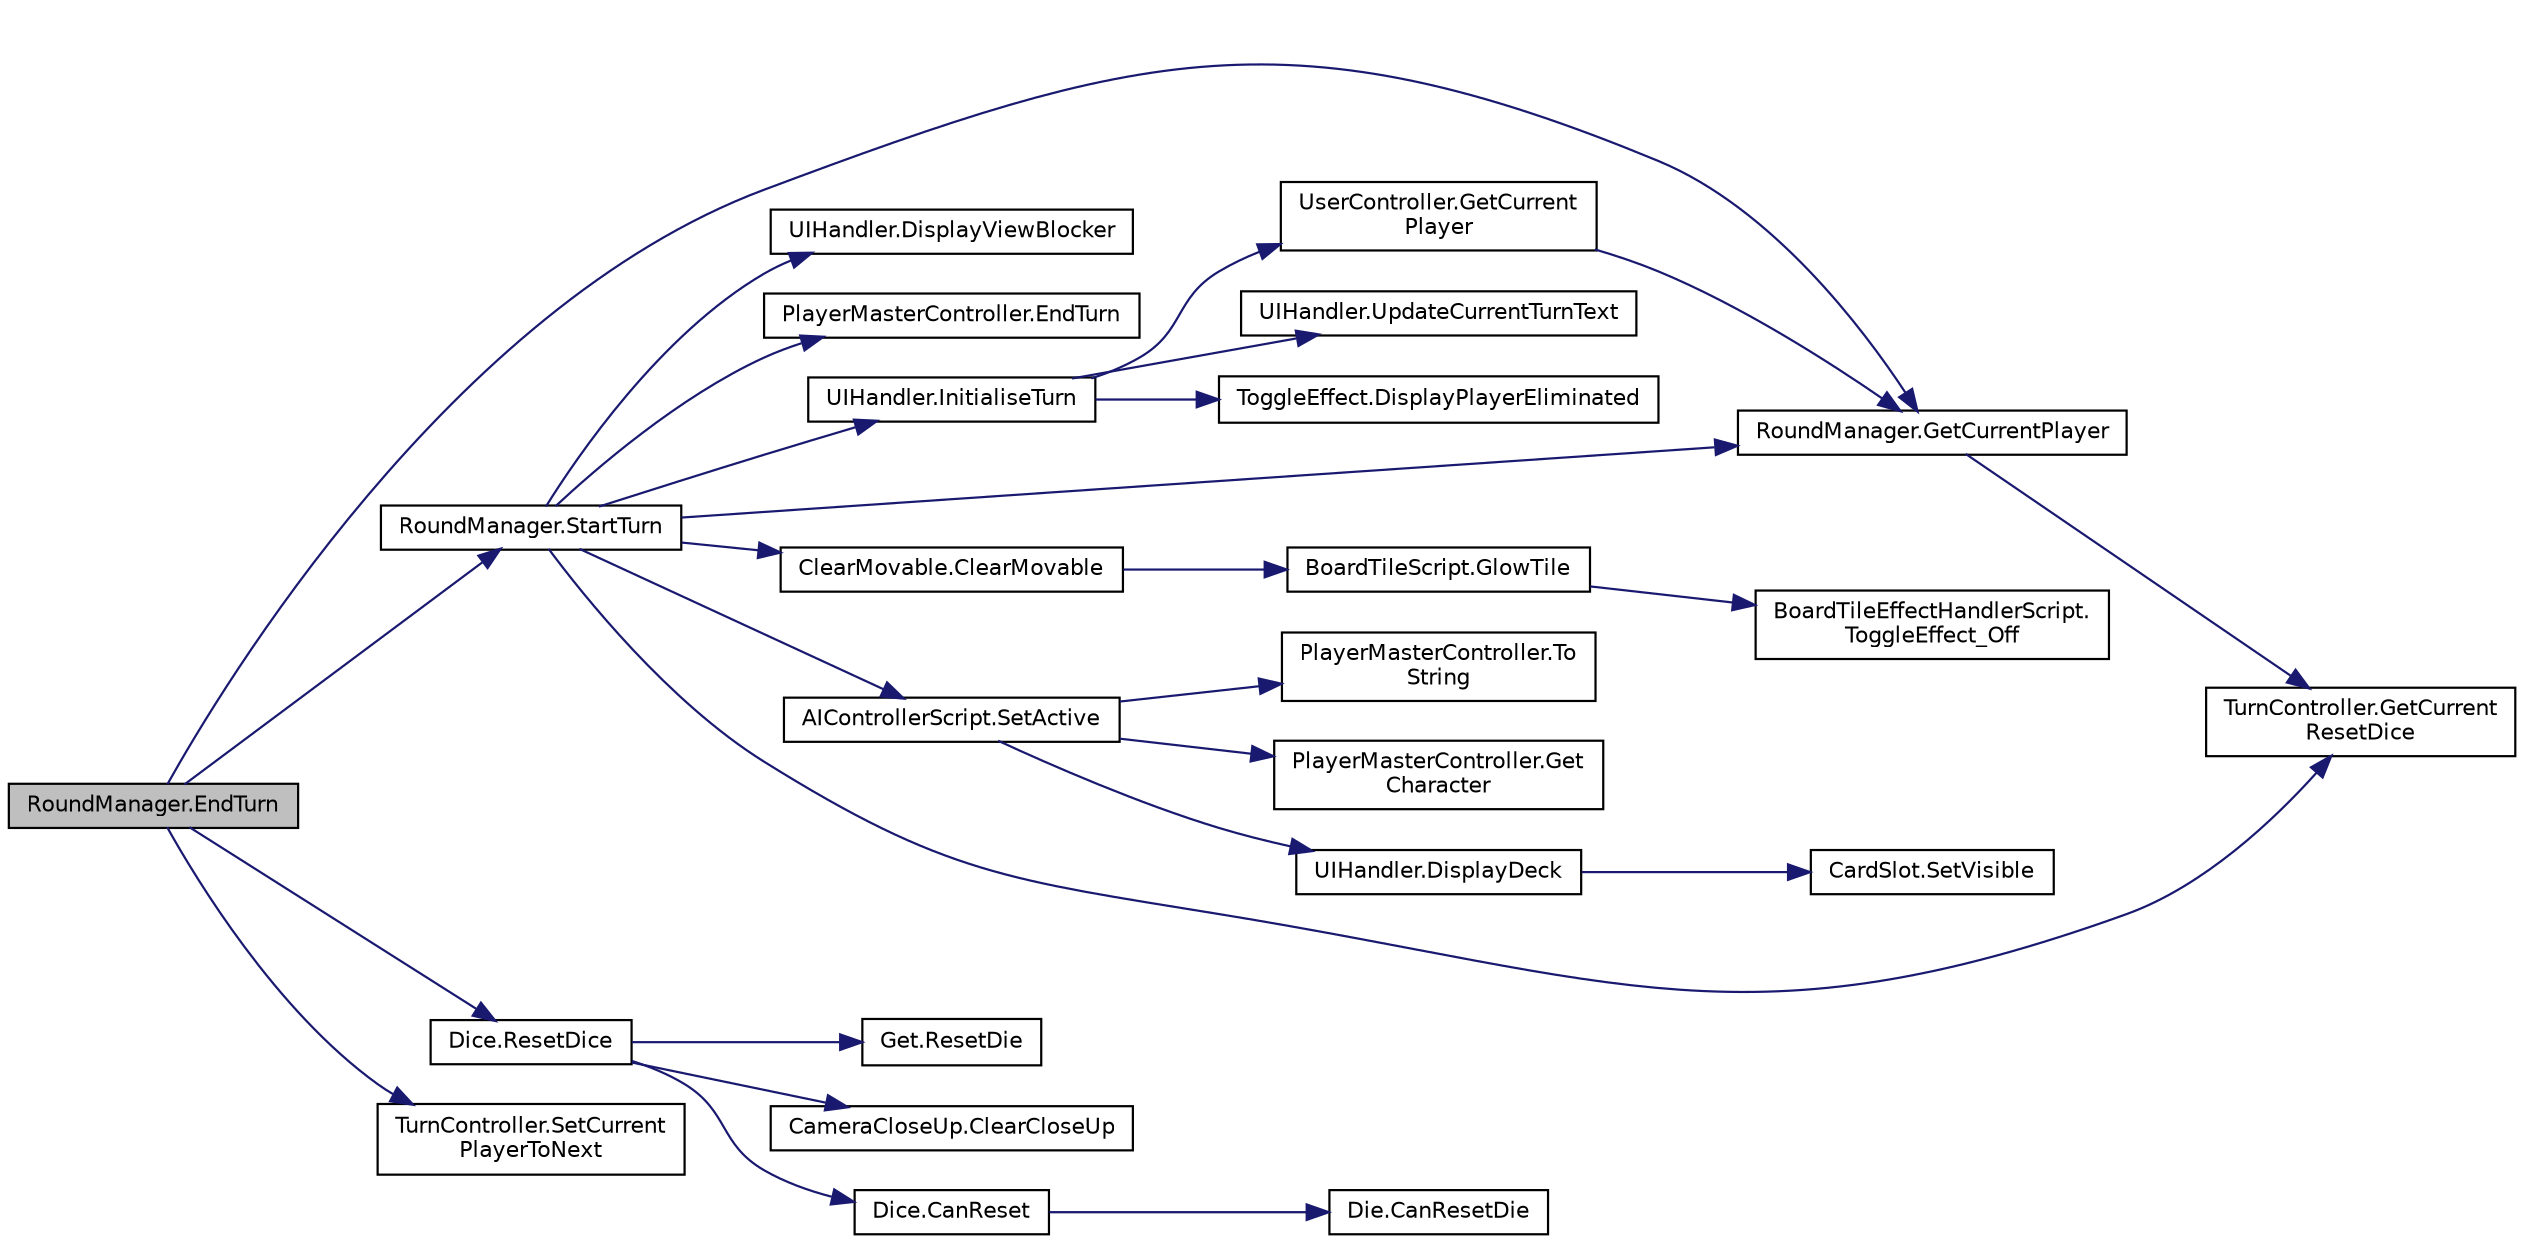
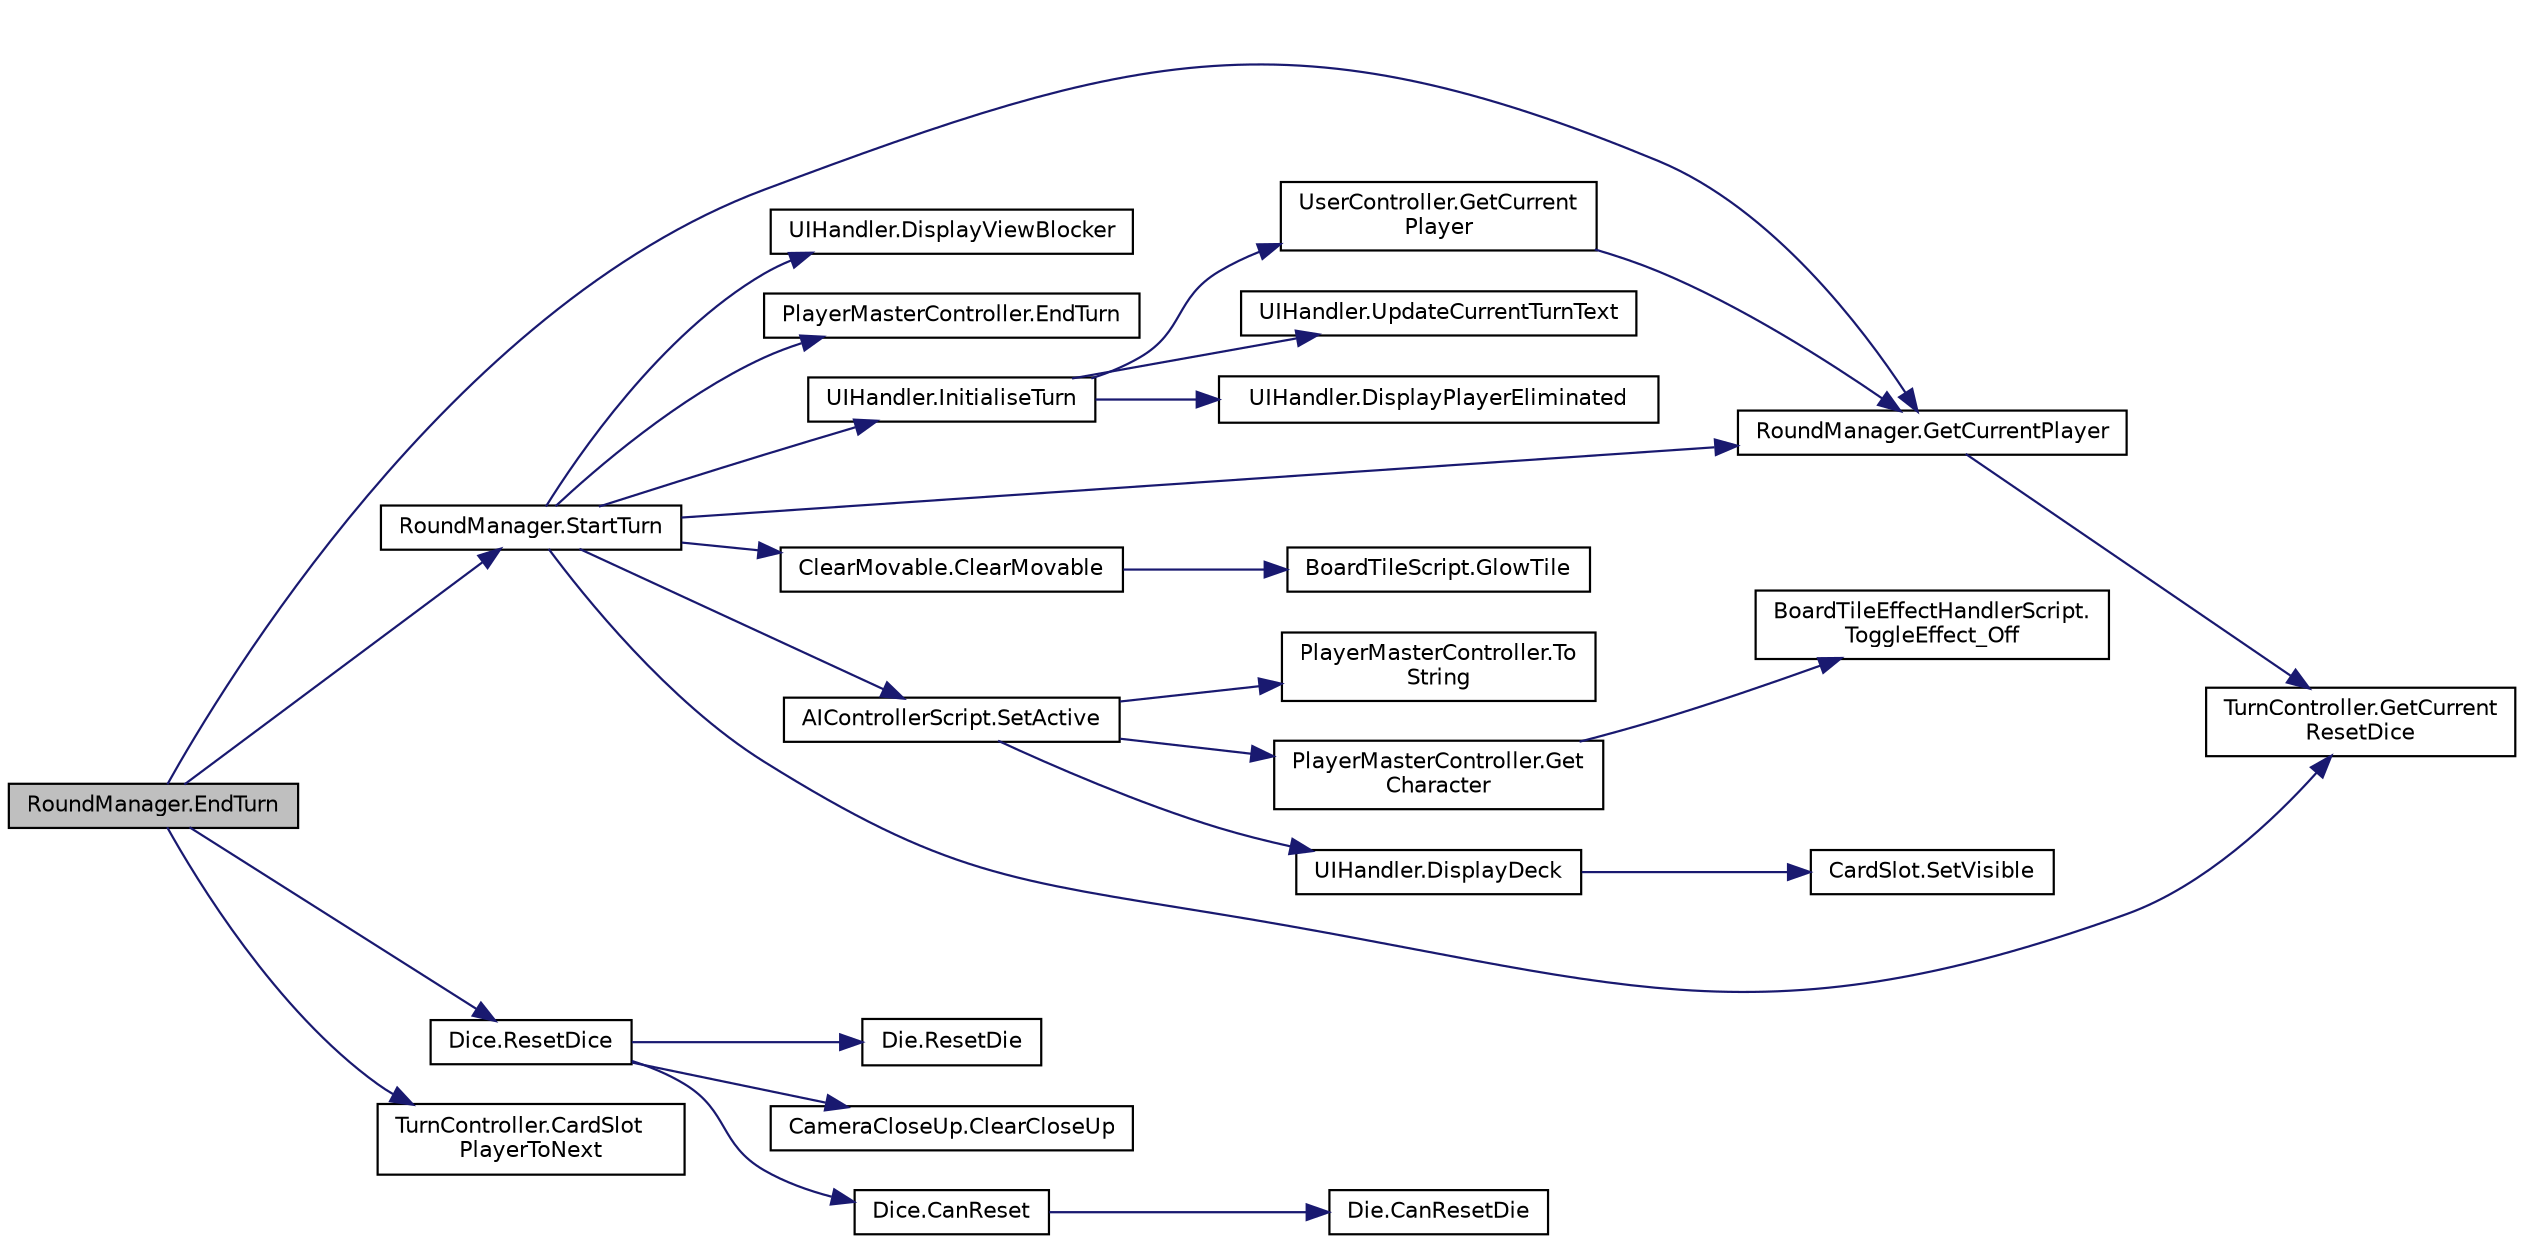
(1439, 400) -> (1439, 400)
(1661, 594) -> (1701, 707)
(952, 1042) -> (952, 1042)
(531, 1139) -> (531, 1139)
